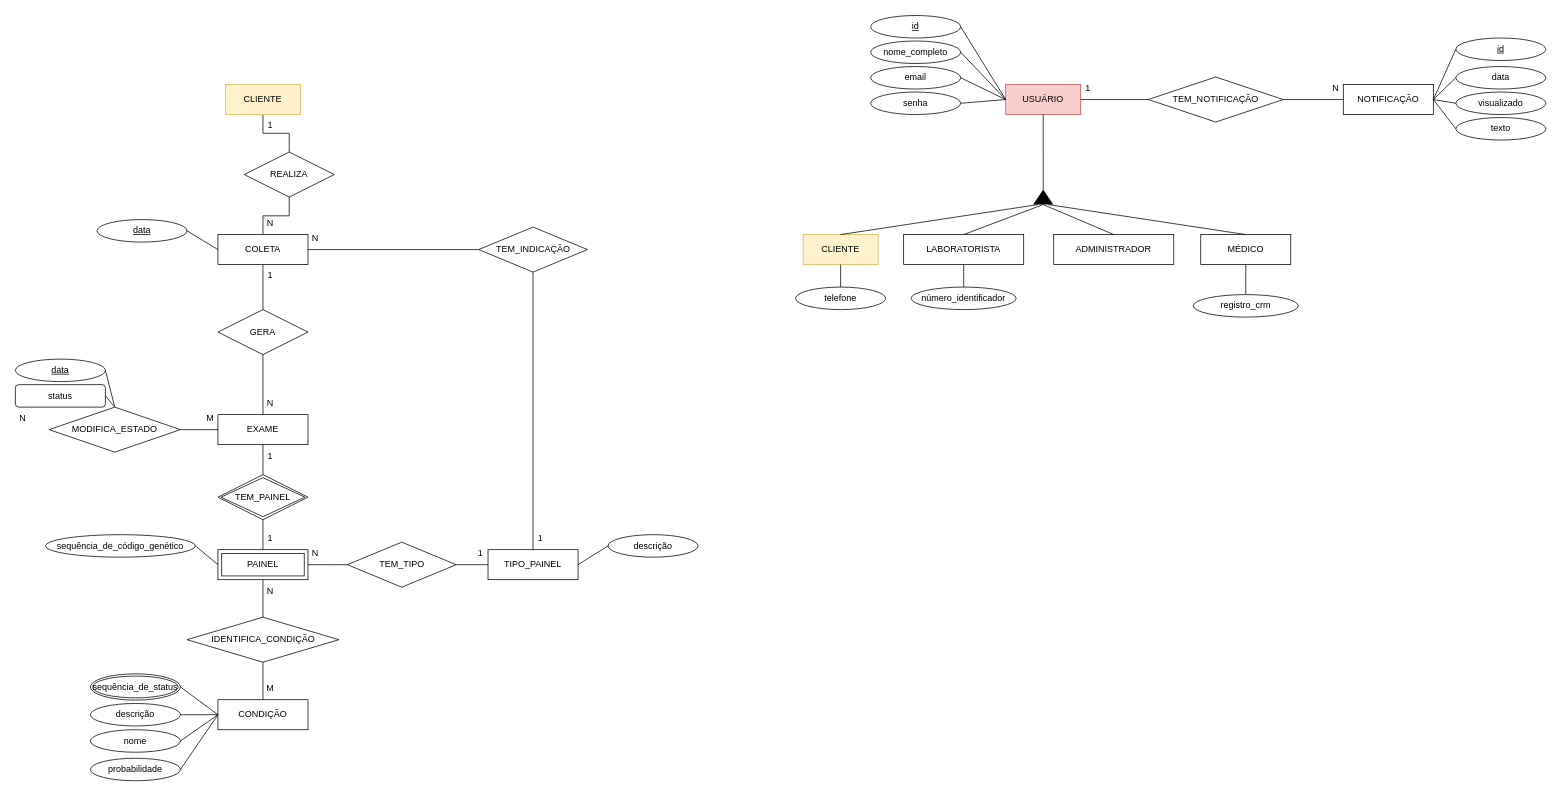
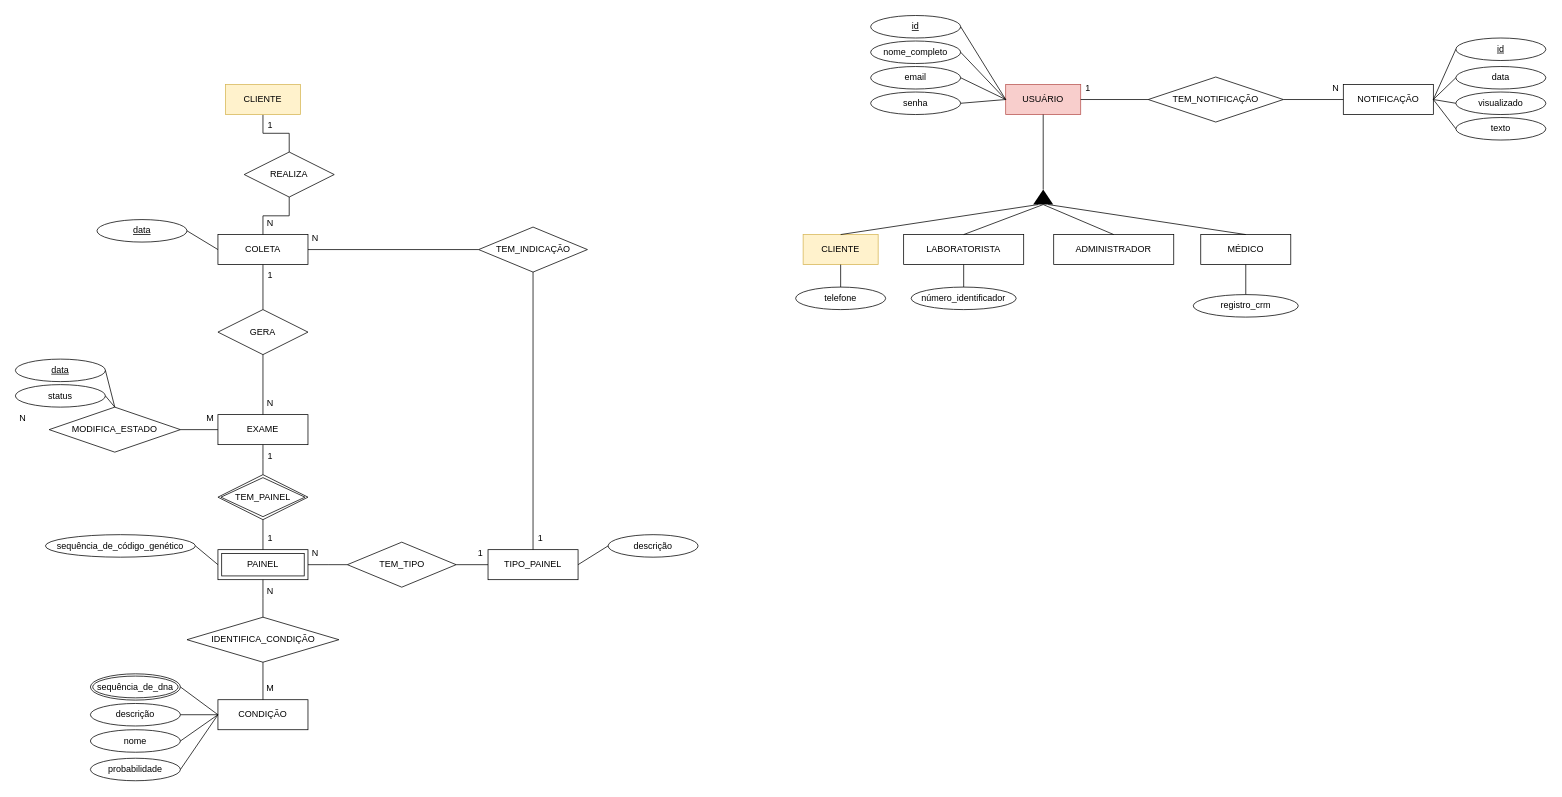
(60, 396) -> (60, 396)
(135, 687) -> (135, 687)
